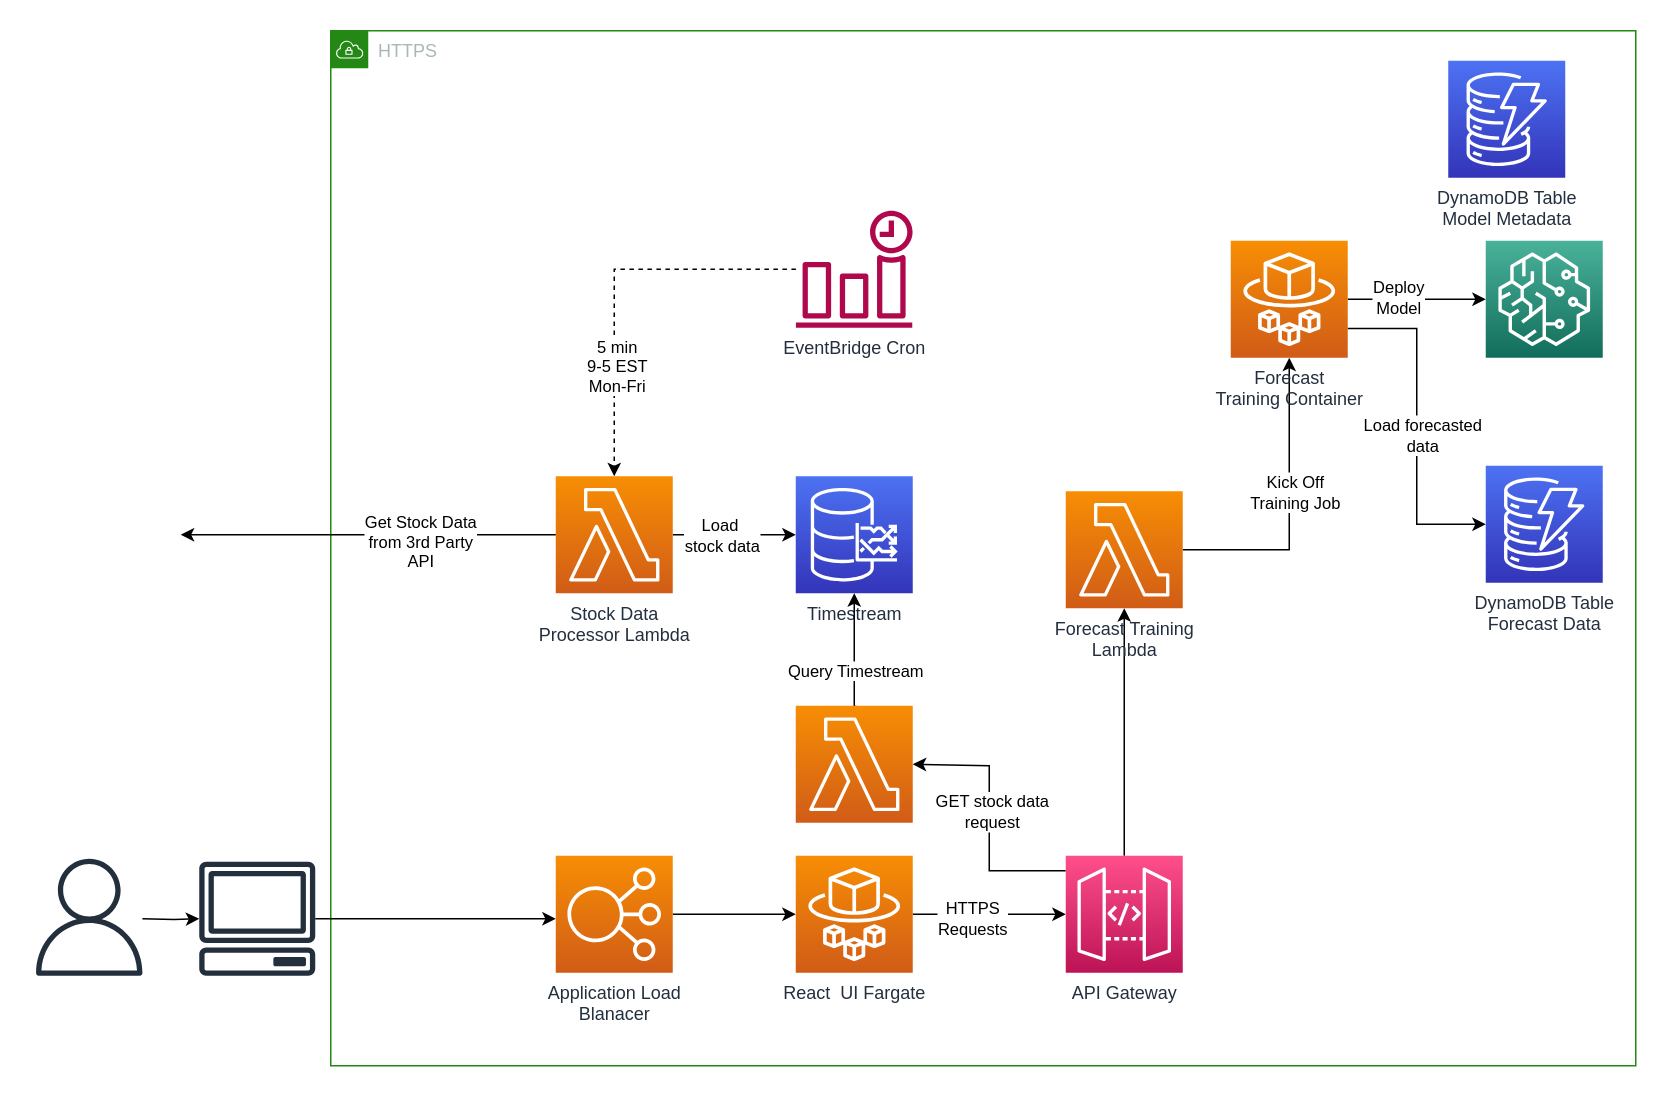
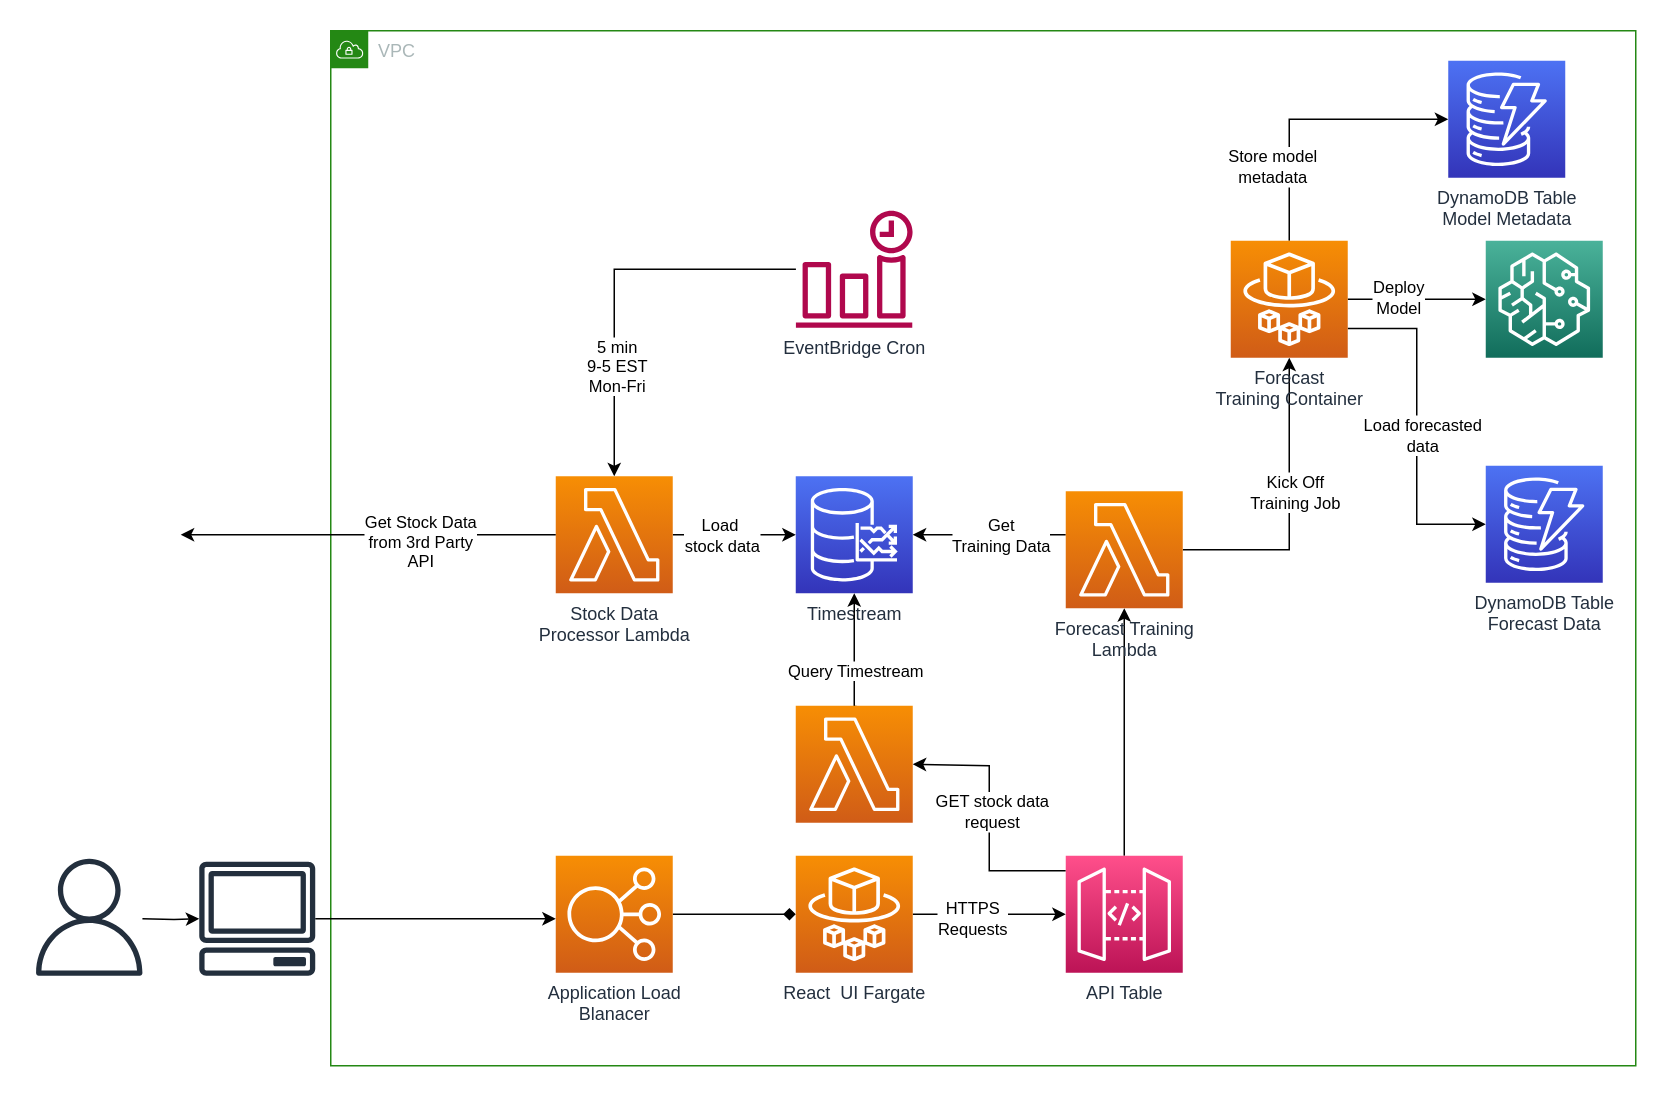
(404, 52) -> (394, 52)
none -> (1341, 119)
(668, 269) -> (668, 269)
none -> (938, 535)
(784, 914) -> (783, 914)
(1125, 994) -> (1125, 994)
